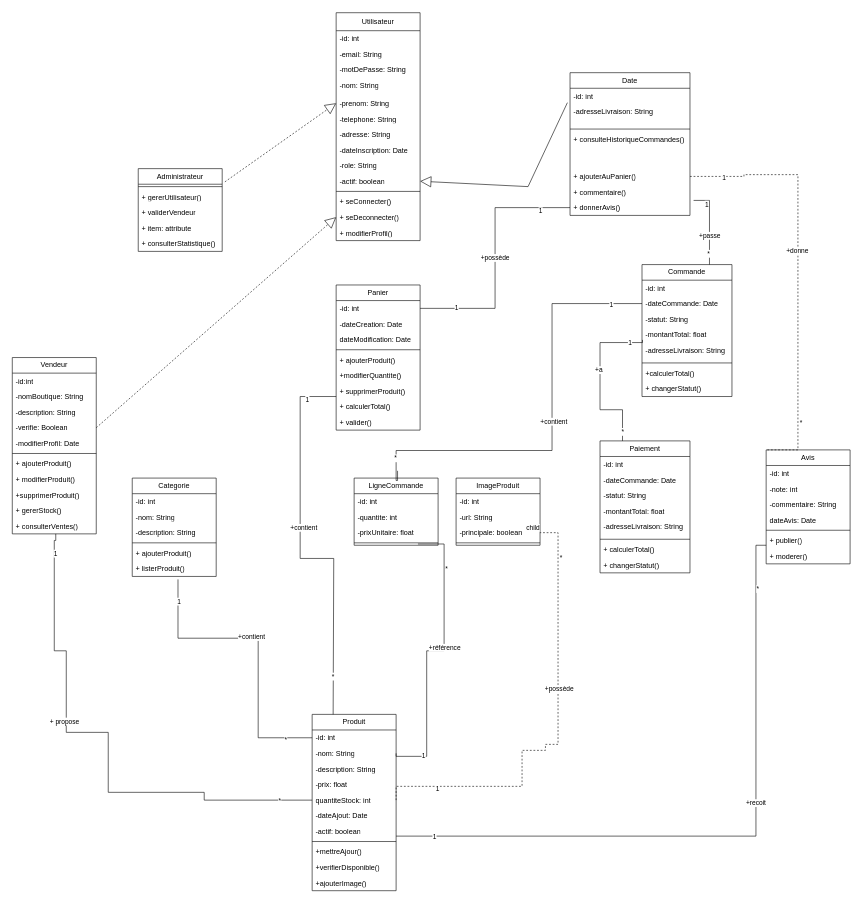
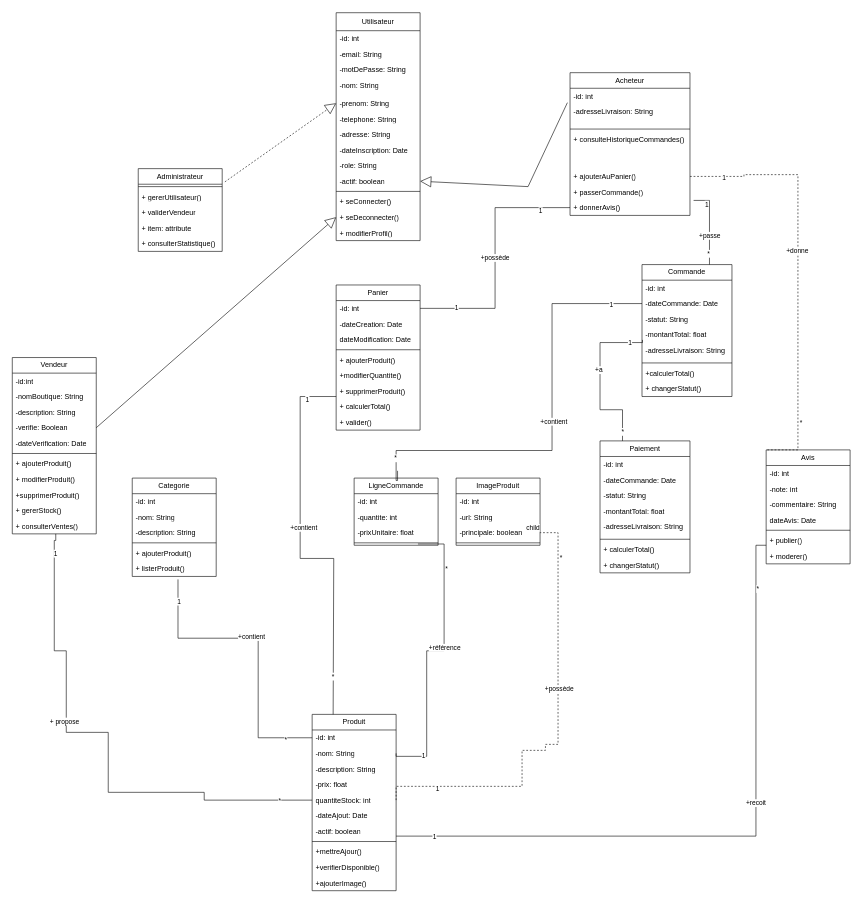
(630, 80) -> (630, 80)
(602, 192) -> (609, 192)
(212, 326) -> (212, 326)
(53, 444) -> (55, 448)
